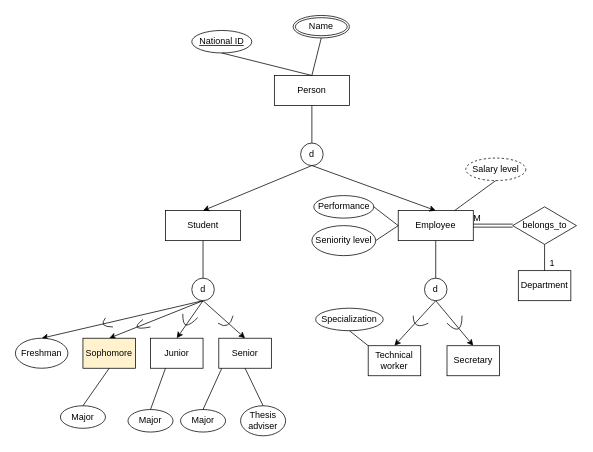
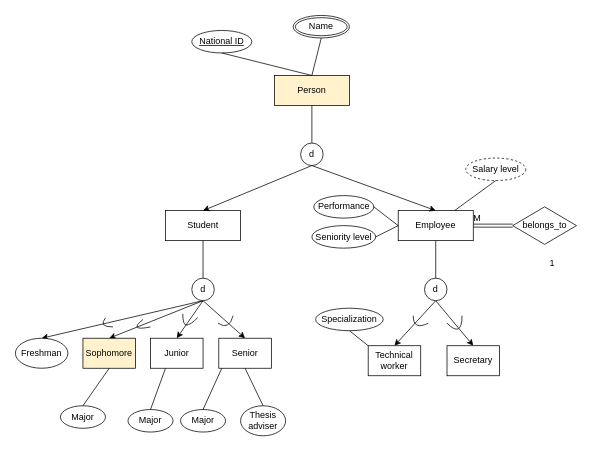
(312, 90) -> (312, 90)
(344, 240) -> (344, 237)
(544, 257) -> none
(544, 285) -> none
